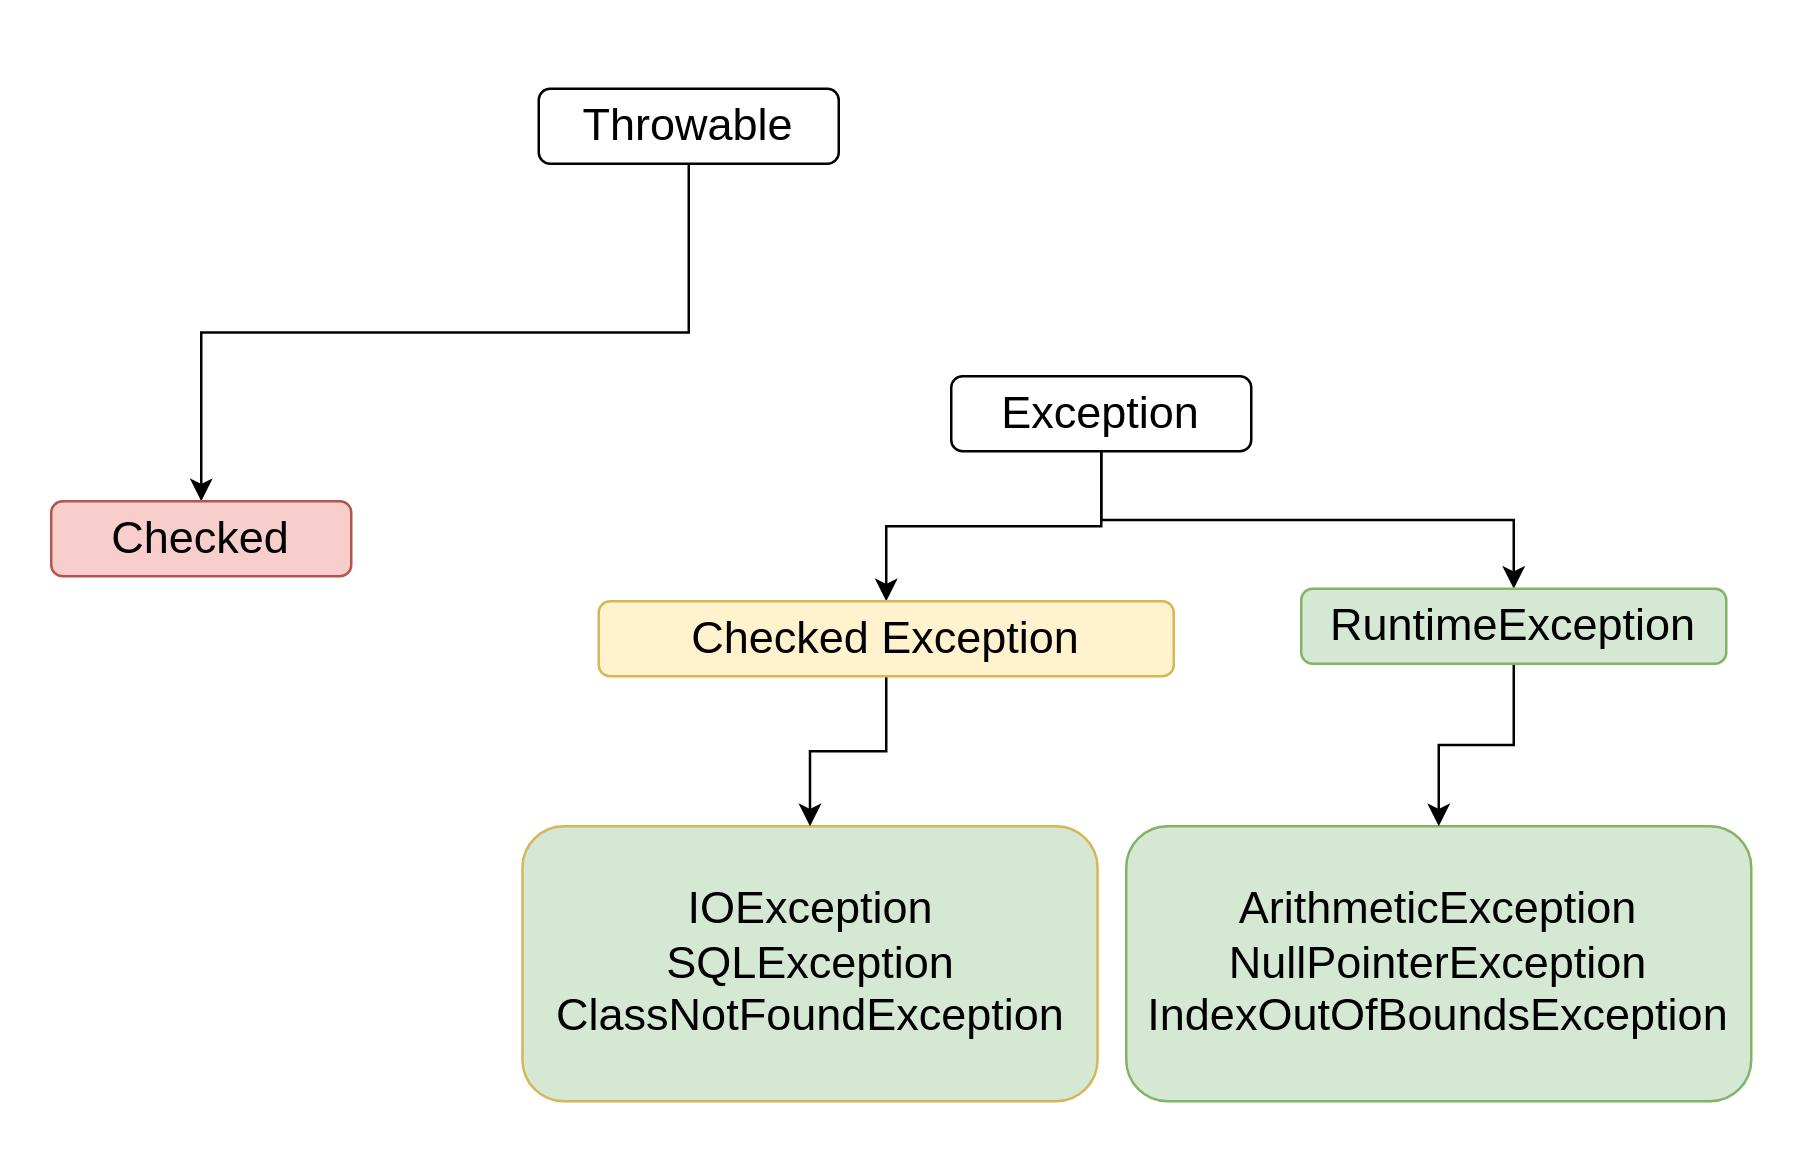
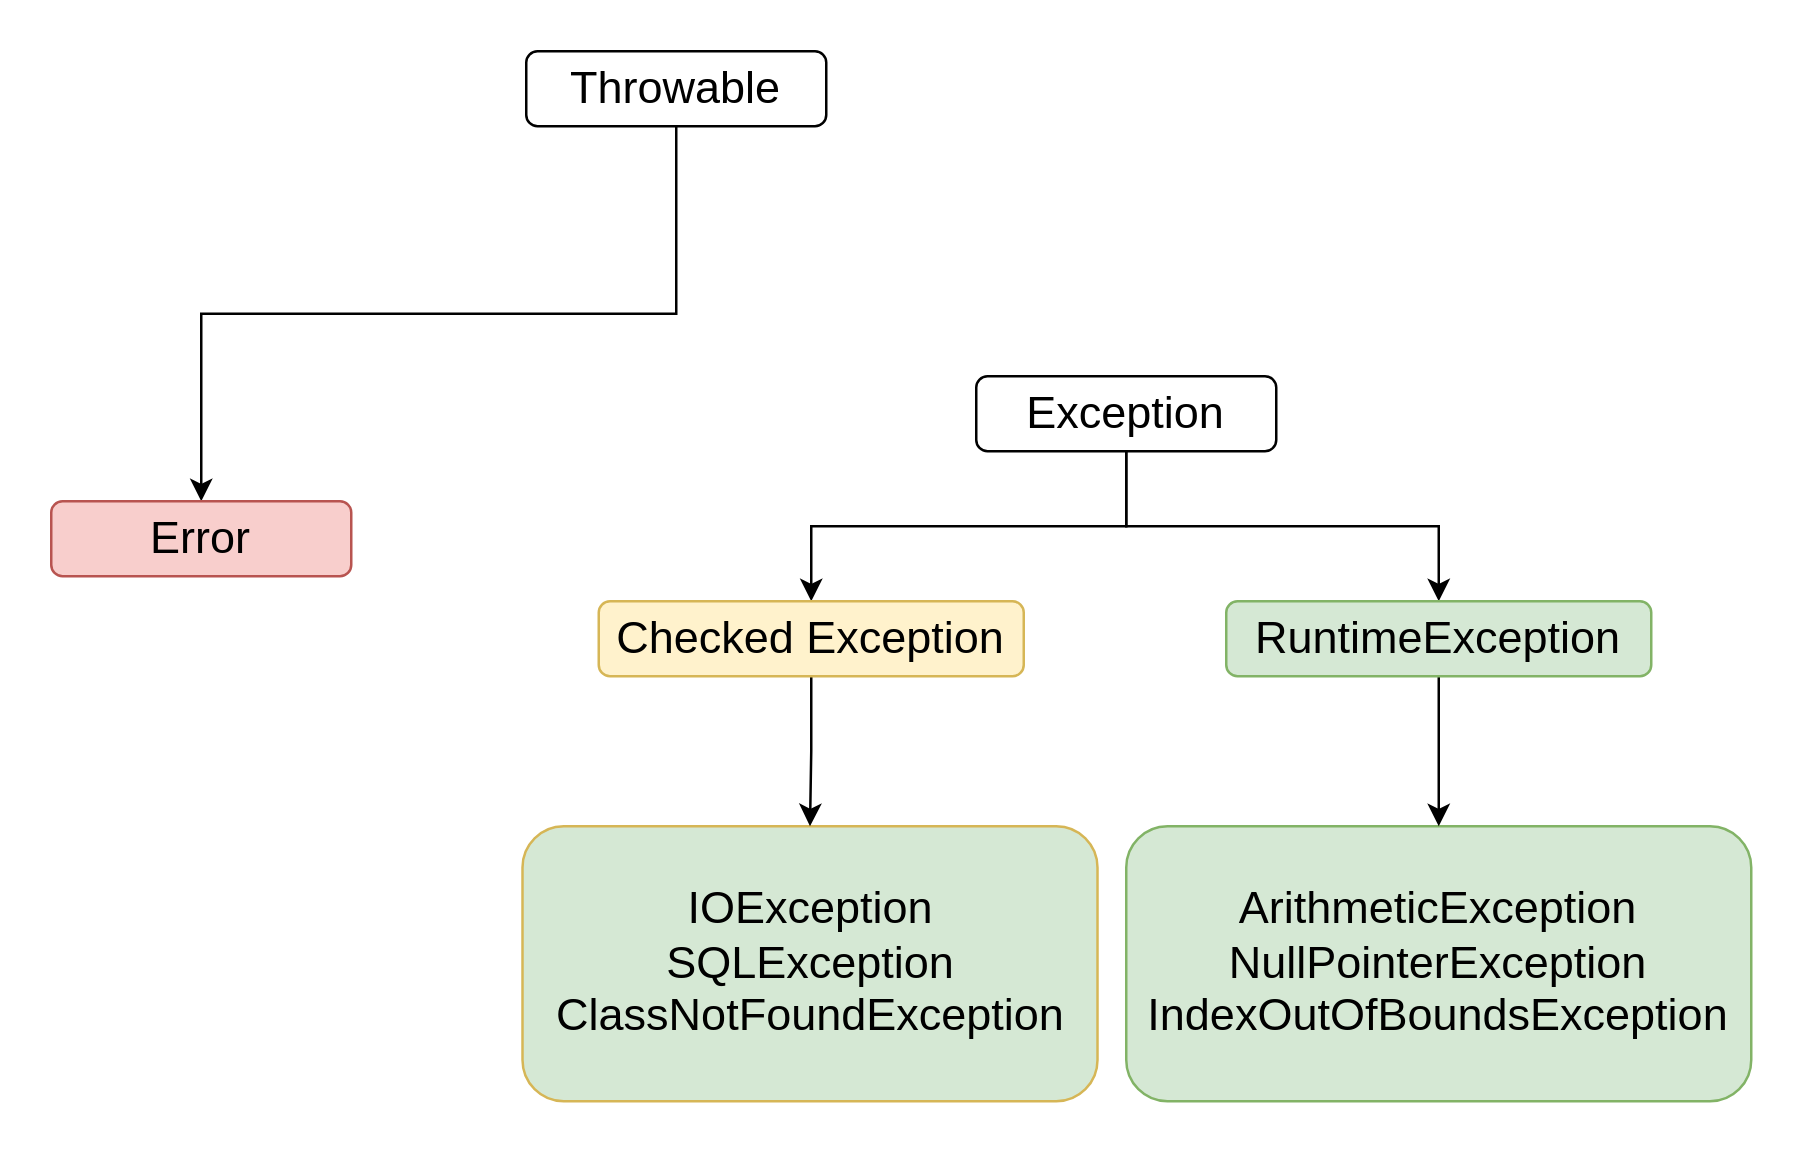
(689, 126) -> (676, 89)
(1101, 414) -> (1126, 414)
(201, 539) -> (201, 539)
(1514, 626) -> (1439, 639)
(886, 639) -> (811, 639)
